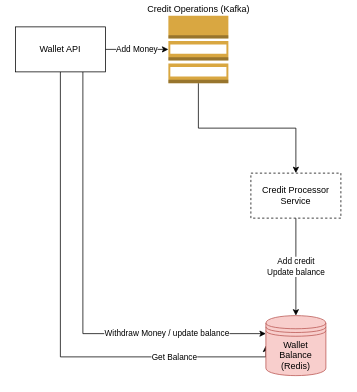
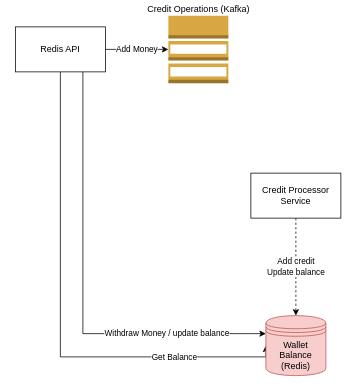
(60, 49) -> (60, 49)
(198, 106) -> none
(296, 195) -> (296, 195)
(296, 236) -> (296, 236)
